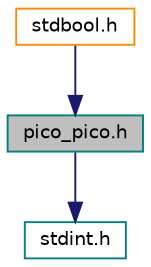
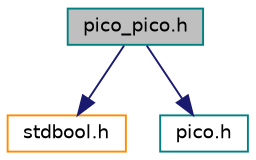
(75, 70) -> (106, 72)
(75, 240) -> (204, 133)
